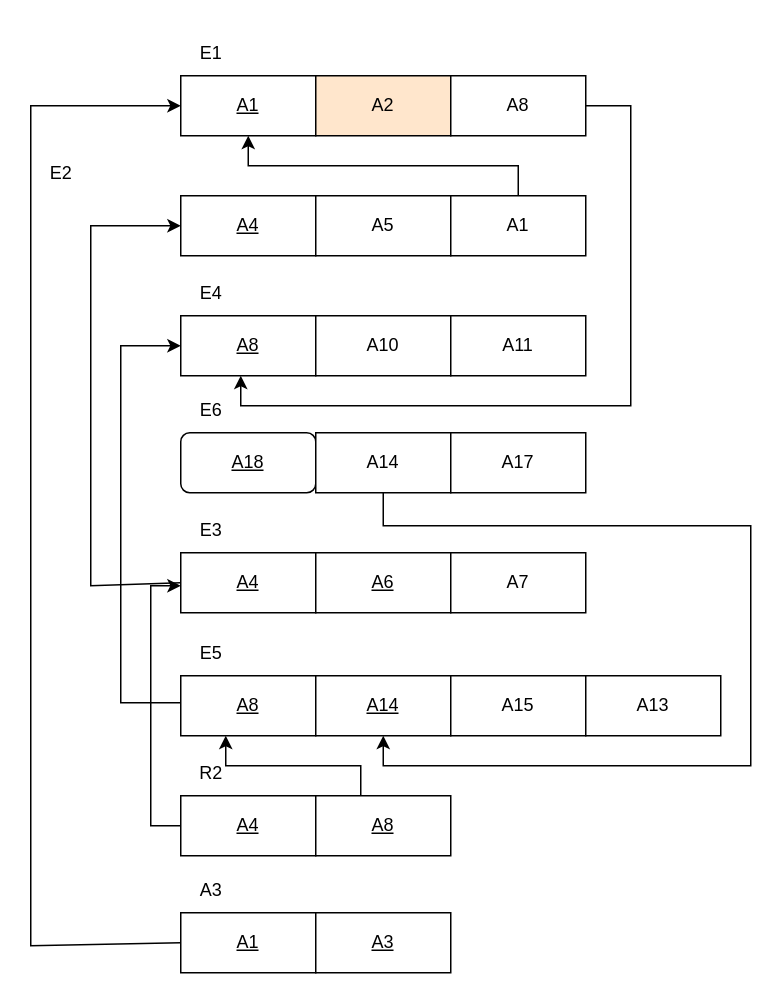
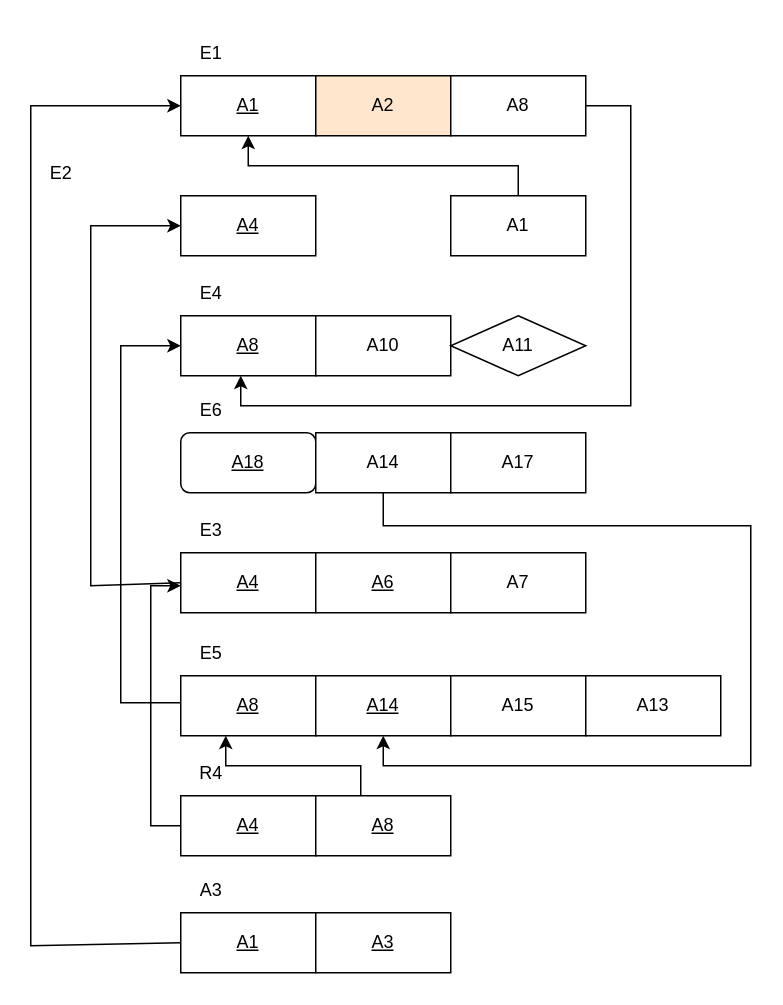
(383, 226) -> none
(518, 346) -> (518, 346)
(212, 773) -> (212, 773)
